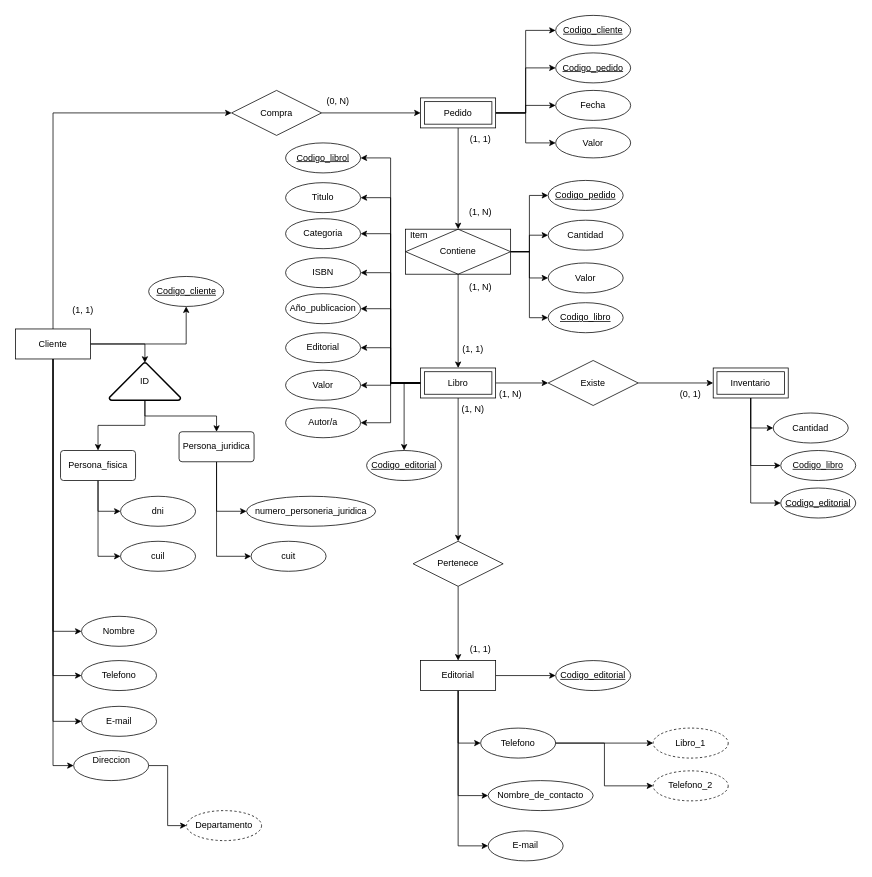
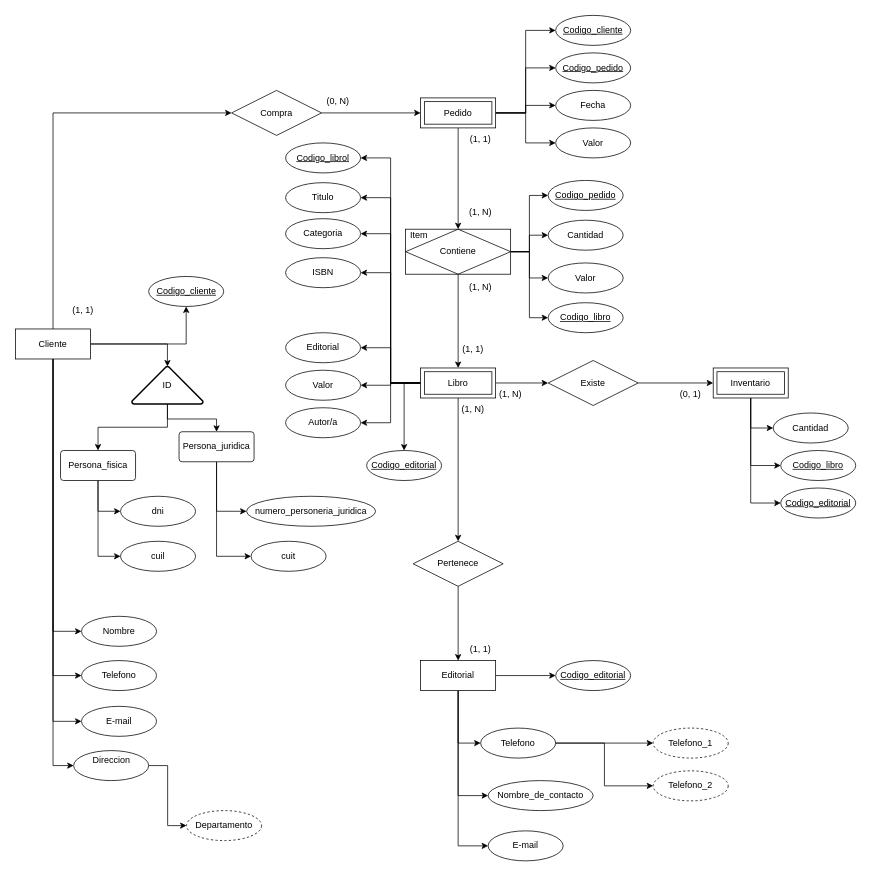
(323, 309) -> none
(377, 309) -> none
(145, 381) -> (167, 385)
(690, 743) -> (690, 743)
